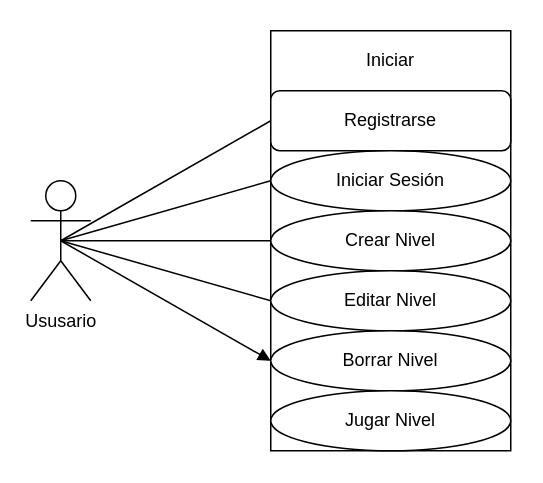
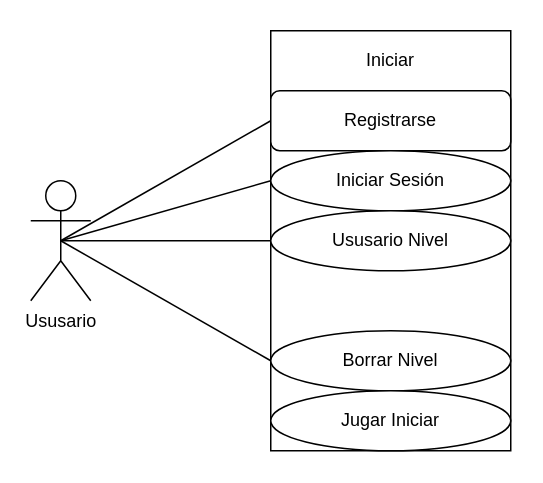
(391, 241) -> (391, 241)
(170, 272) -> none
(391, 301) -> none
(258, 354) -> (263, 356)
(391, 421) -> (391, 421)
